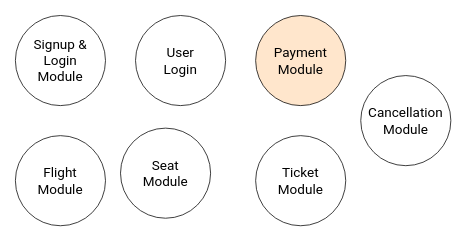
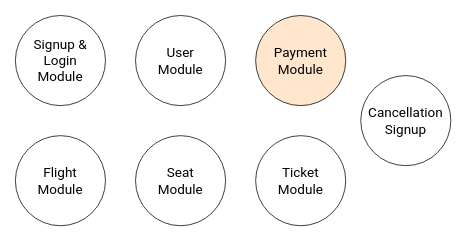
(180, 60) -> (180, 60)
(405, 120) -> (405, 120)
(165, 173) -> (180, 180)
